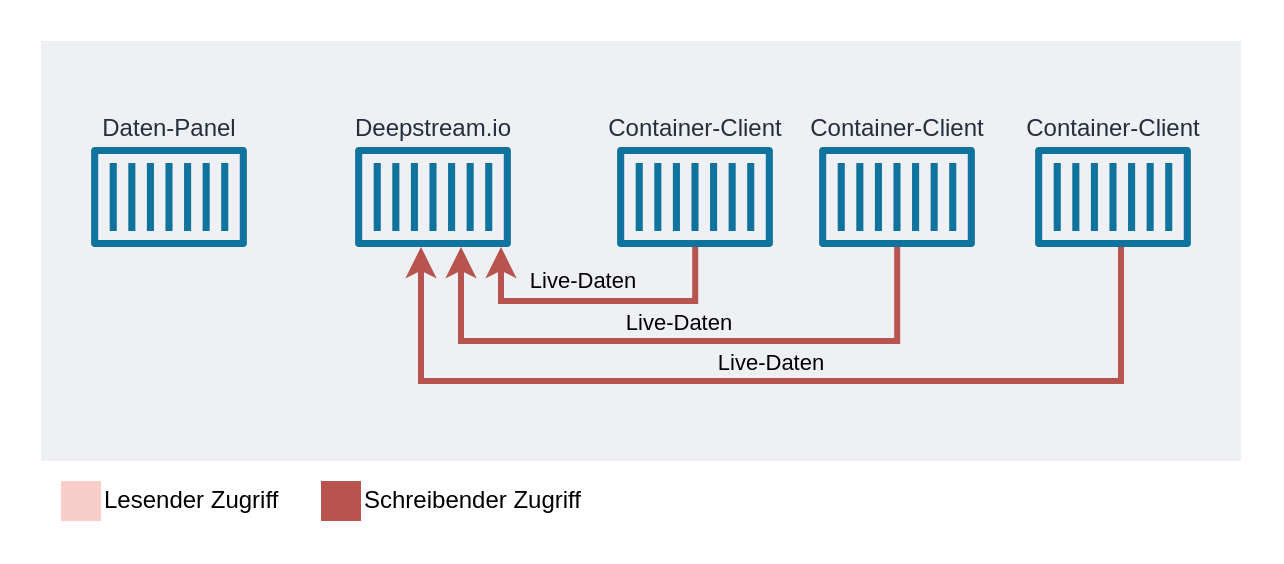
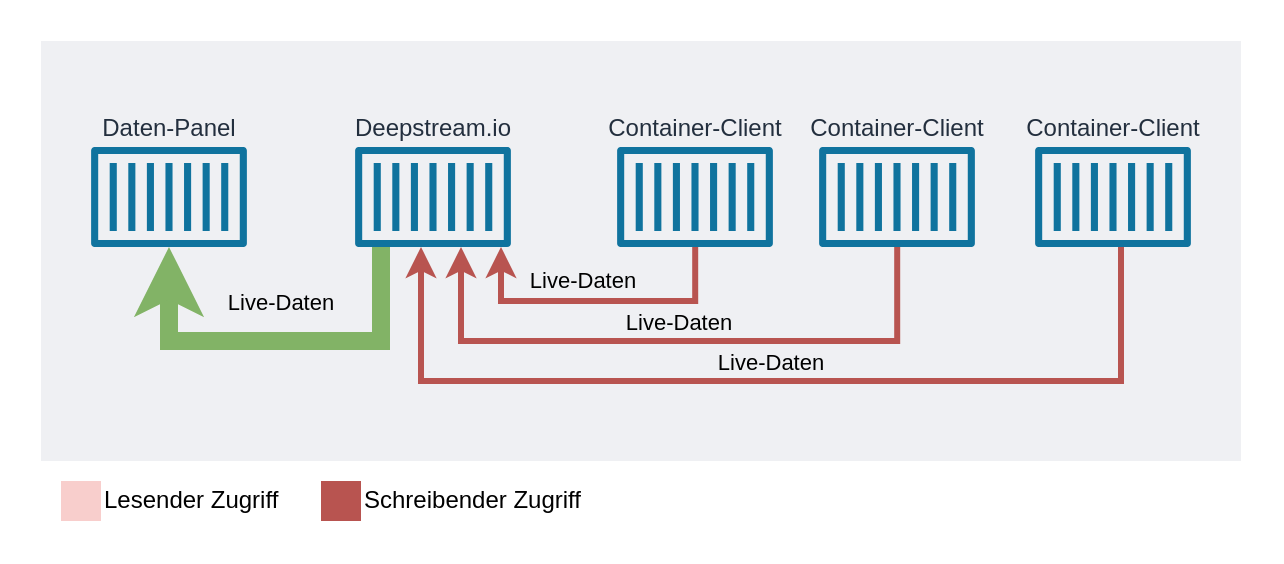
none -> (297, 341)
